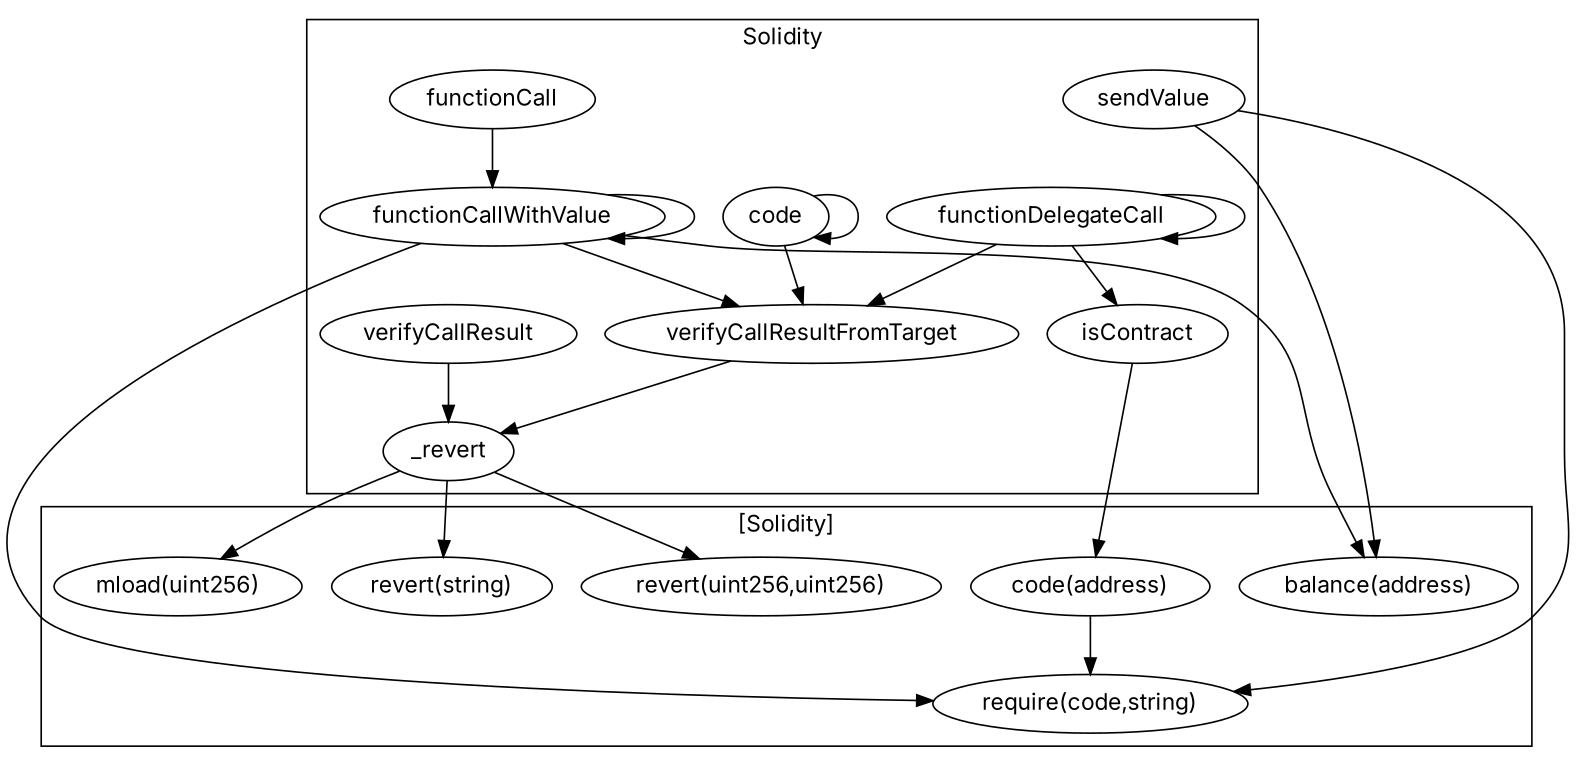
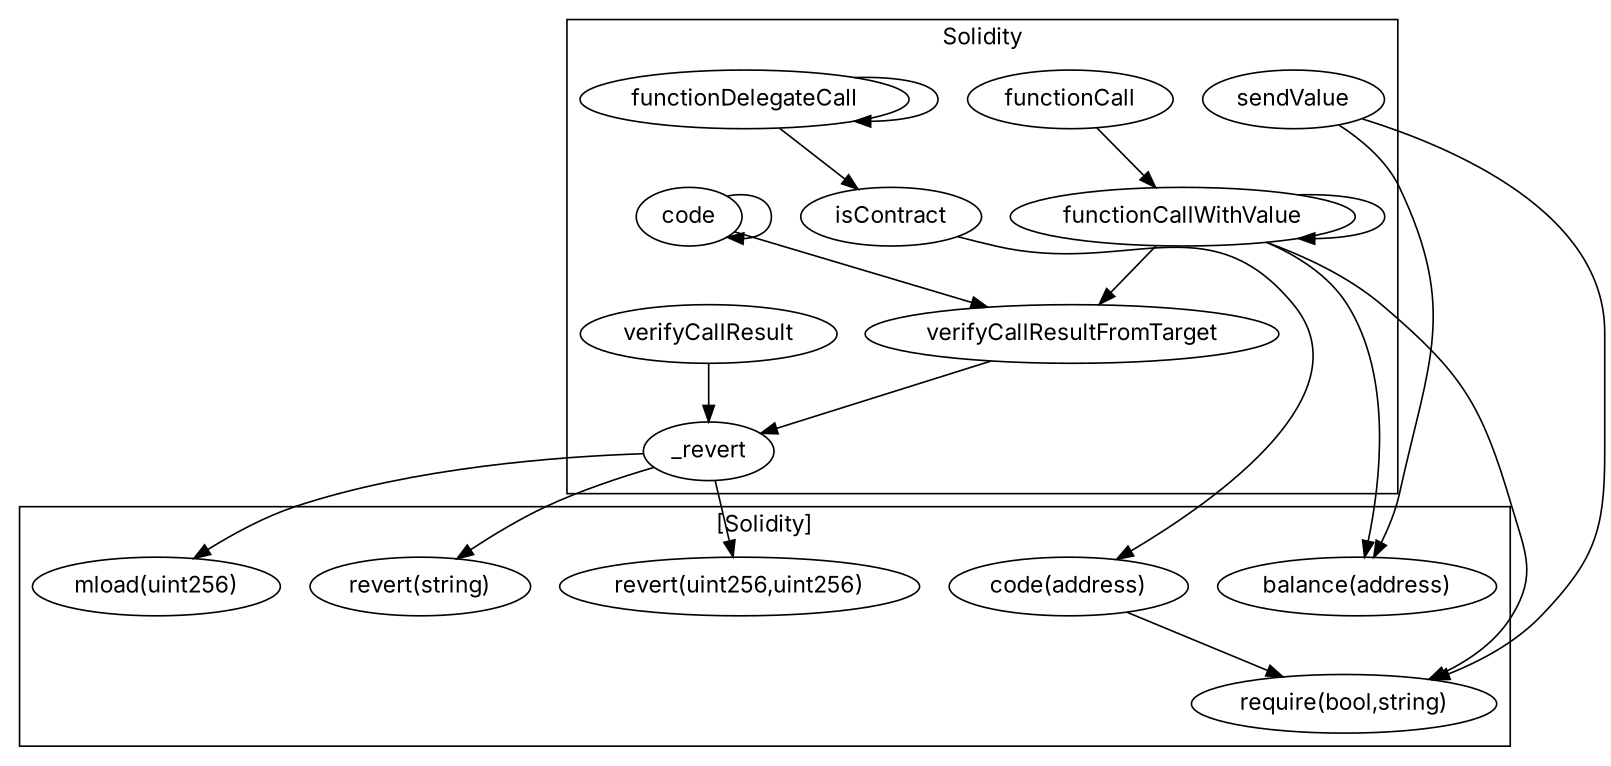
(940, 272) -> none
(1090, 704) -> (1344, 704)
